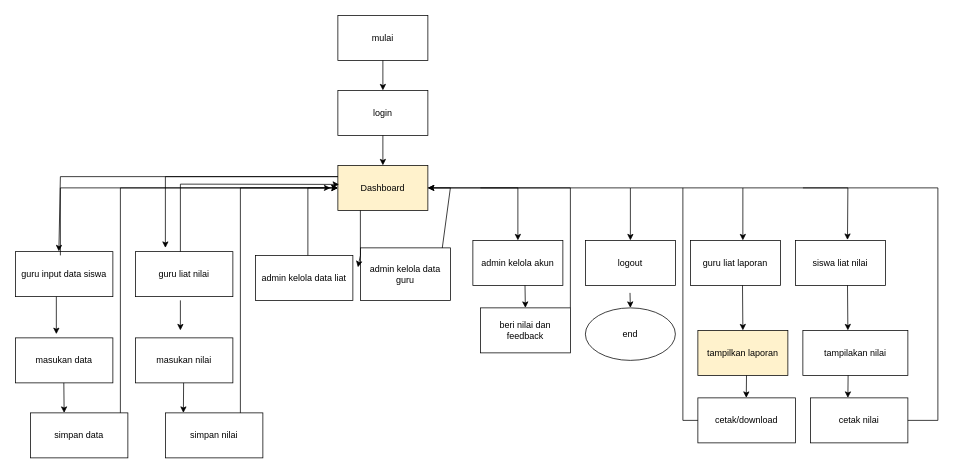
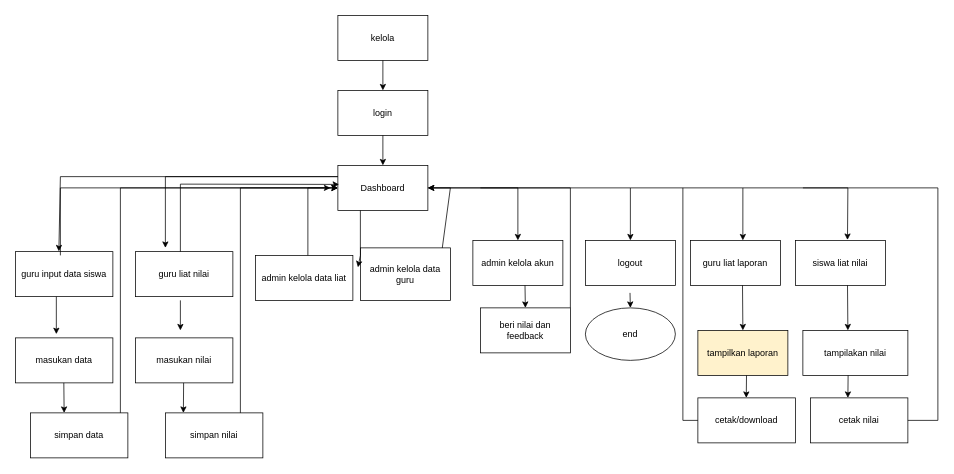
(383, 38) -> (383, 38)
(383, 188) -> (383, 188)
